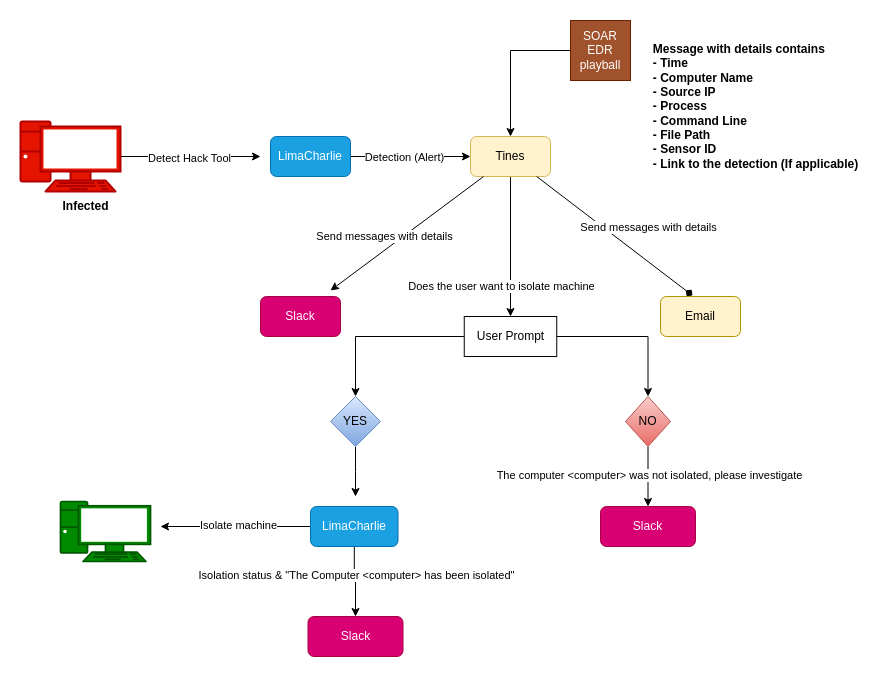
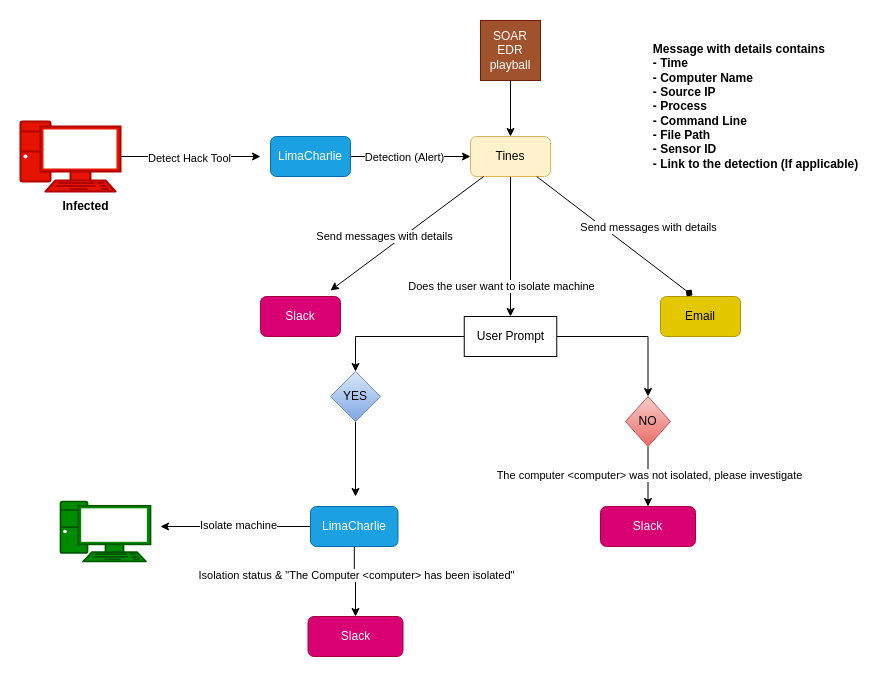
(601, 51) -> (511, 51)
(701, 317) -> (701, 317)
(356, 422) -> (356, 397)
